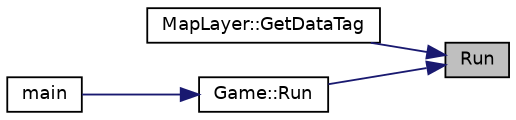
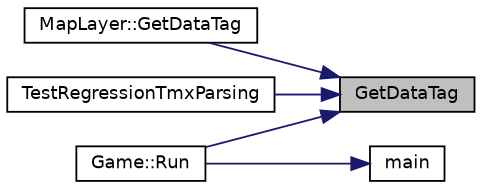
(477, 60) -> (407, 95)
(131, 95) -> (278, 164)
none -> (141, 95)
